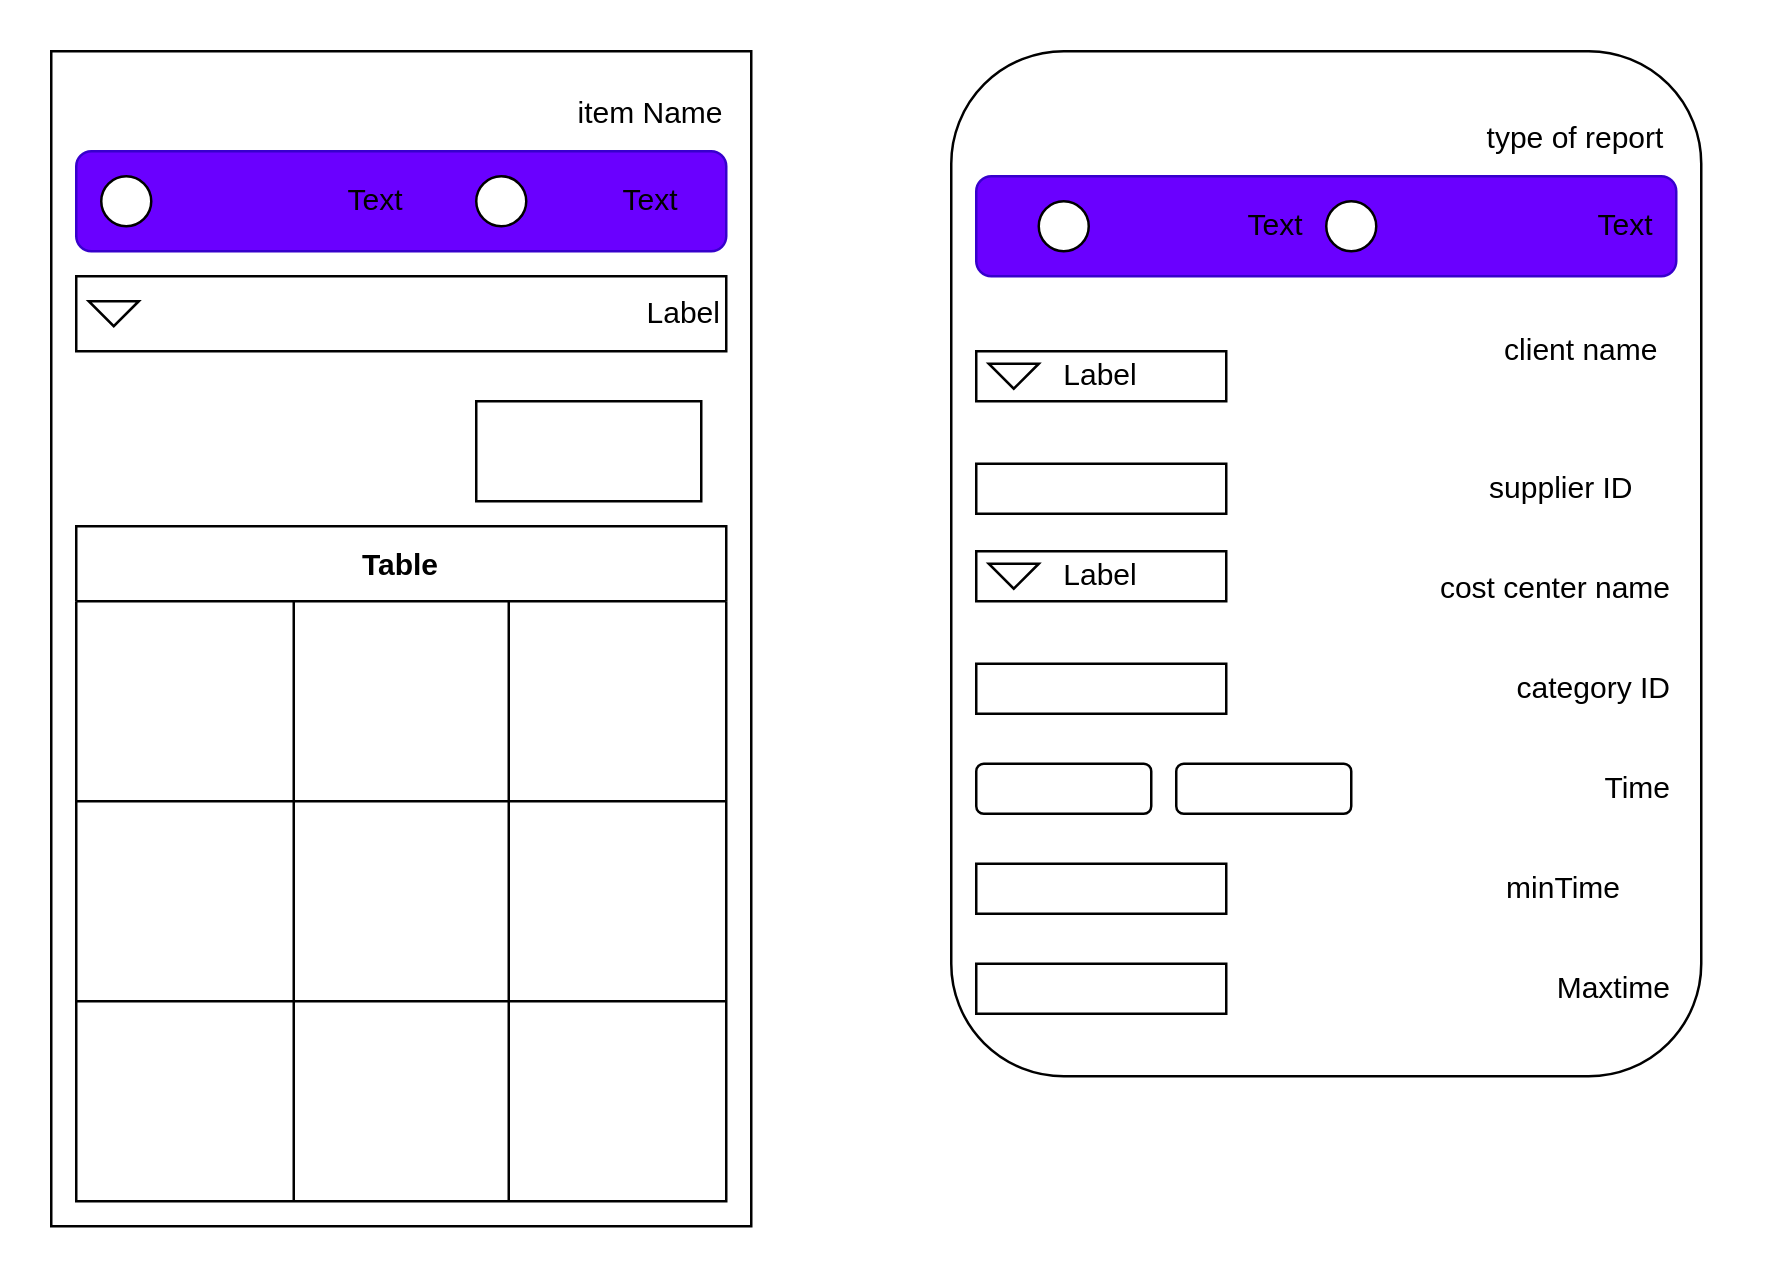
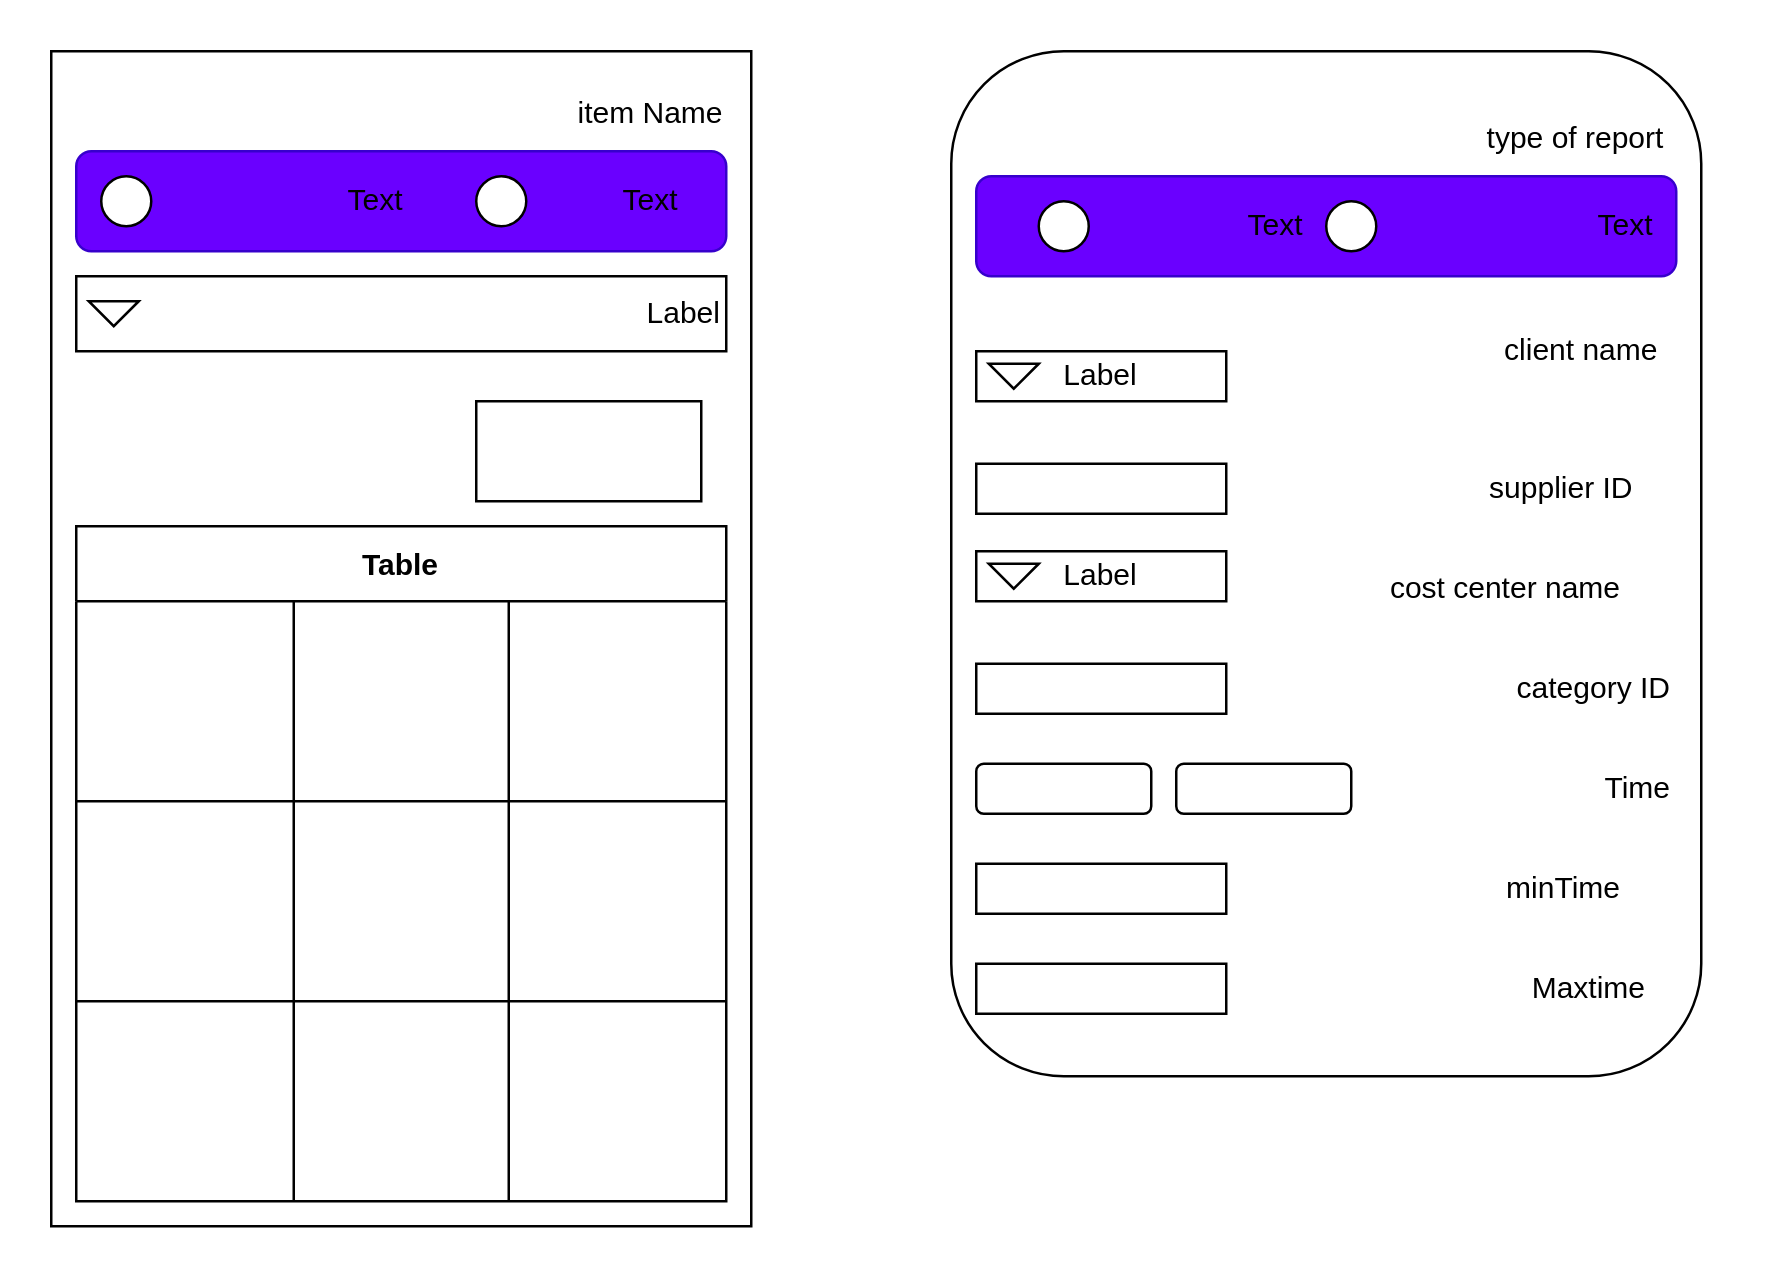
(1539, 589) -> (1489, 589)
(1539, 989) -> (1514, 989)
